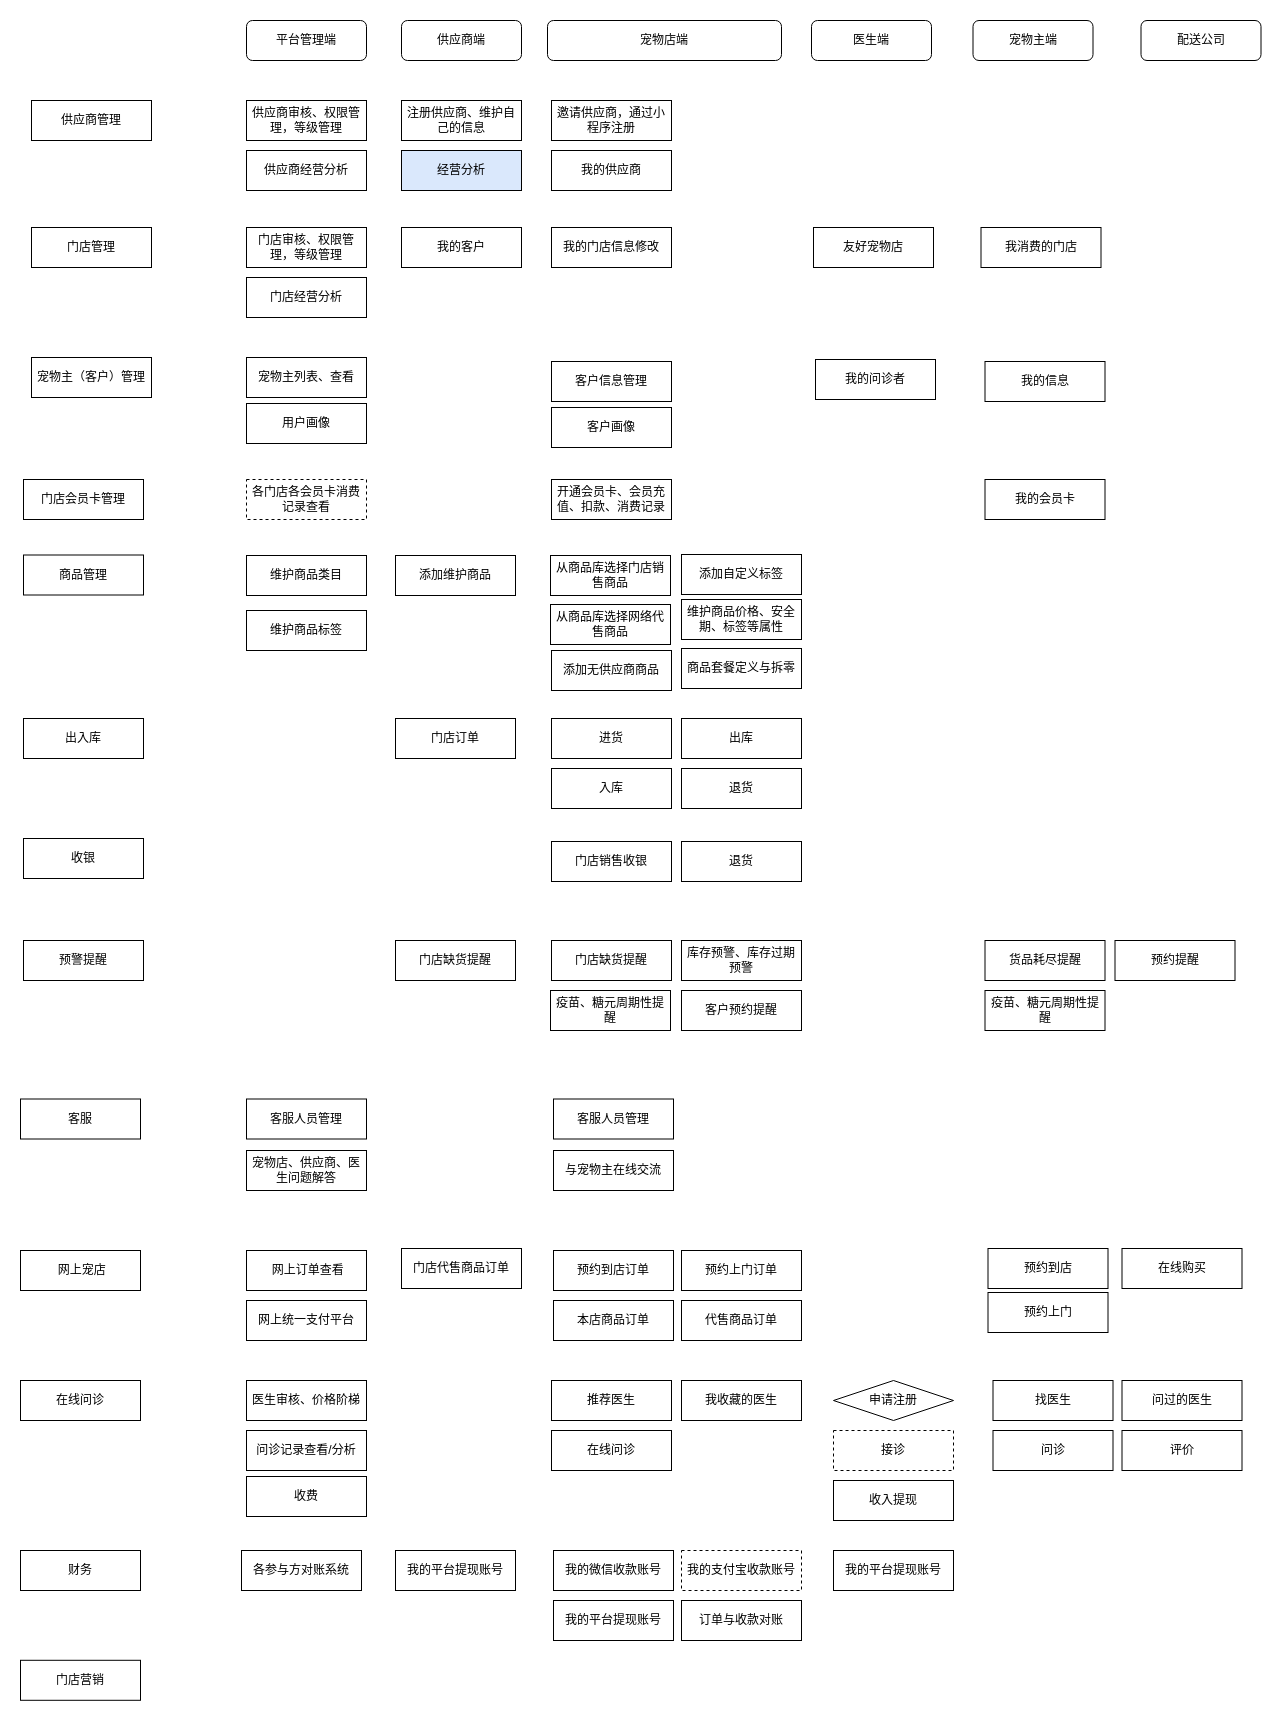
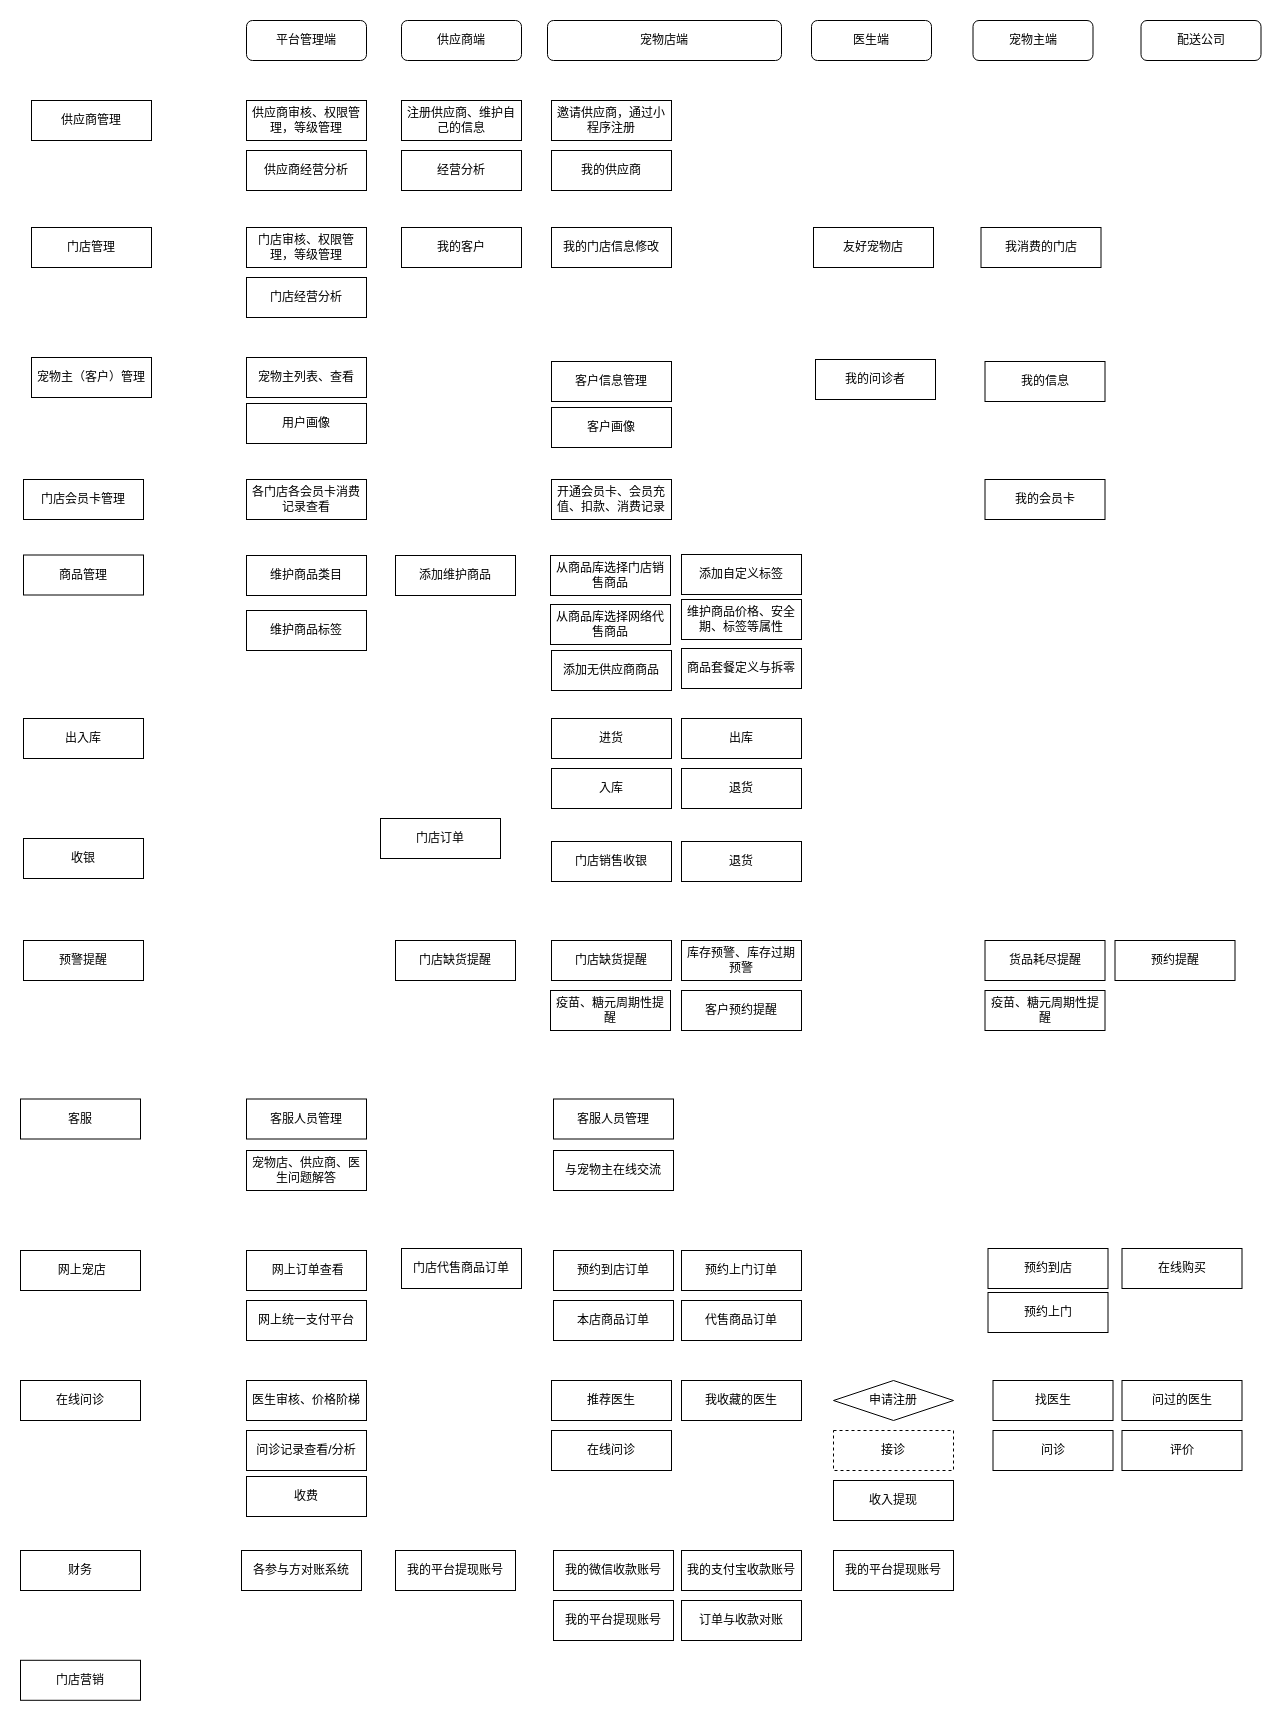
(462, 171) -> (462, 171)
(307, 500) -> (307, 500)
(456, 739) -> (441, 839)
(742, 1571) -> (742, 1571)
